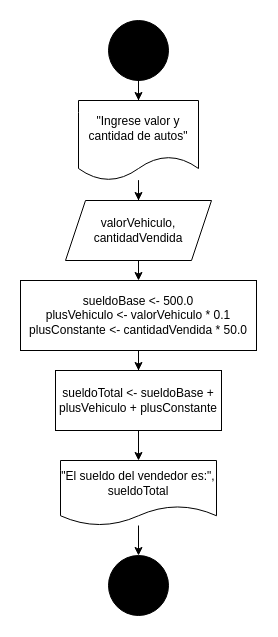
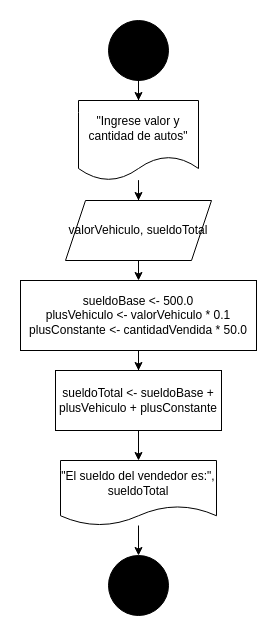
(139, 231) -> (139, 231)
